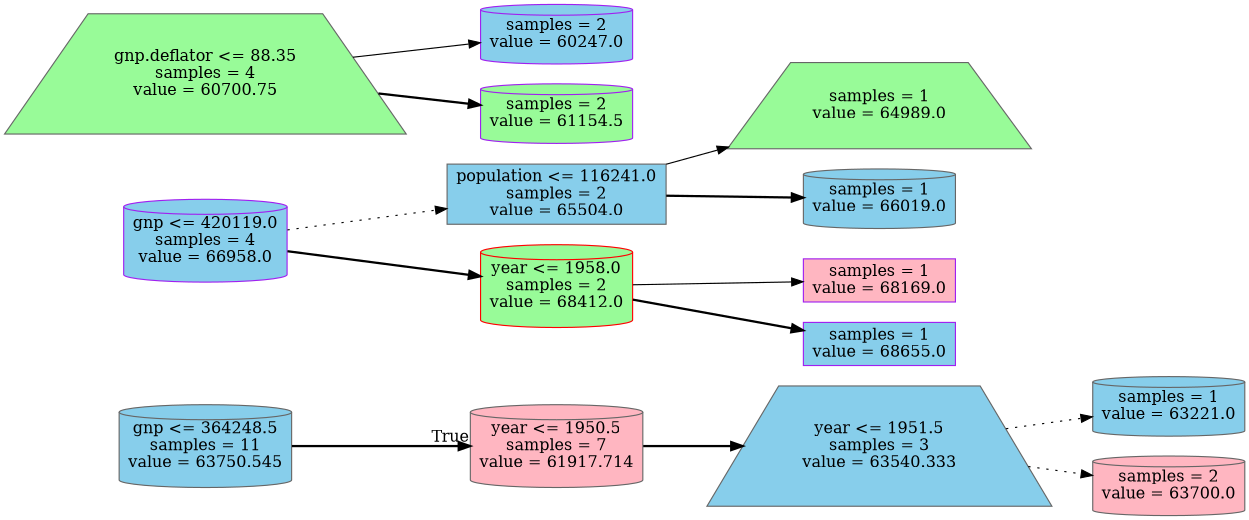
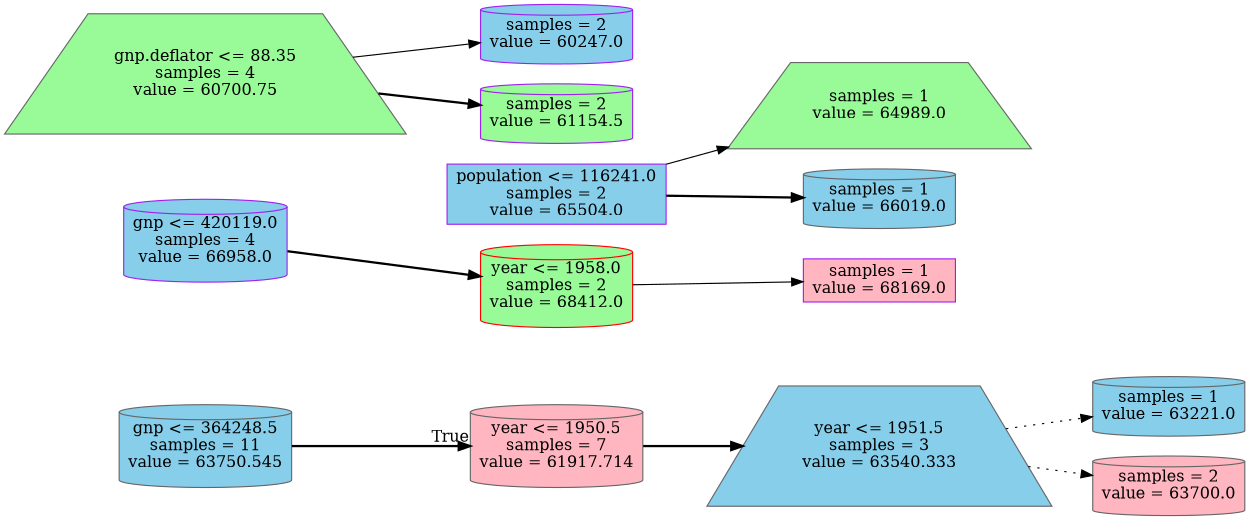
(557, 194) -> (557, 194)
(362, 220) -> none
(879, 344) -> none
